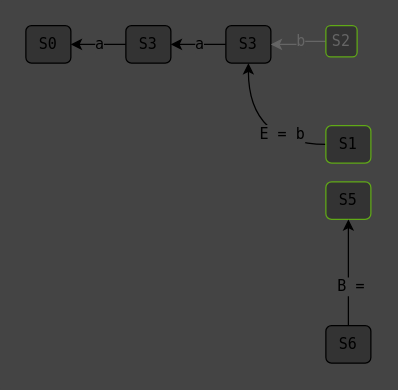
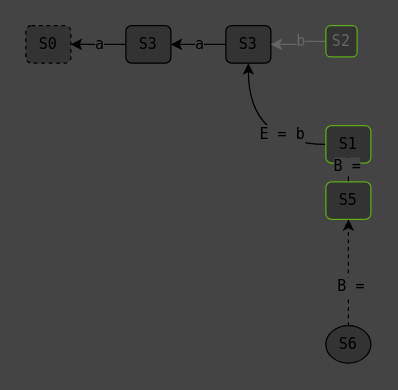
(48, 44) -> (48, 44)
none -> (348, 160)
(348, 253) -> (348, 253)
(348, 344) -> (348, 344)
